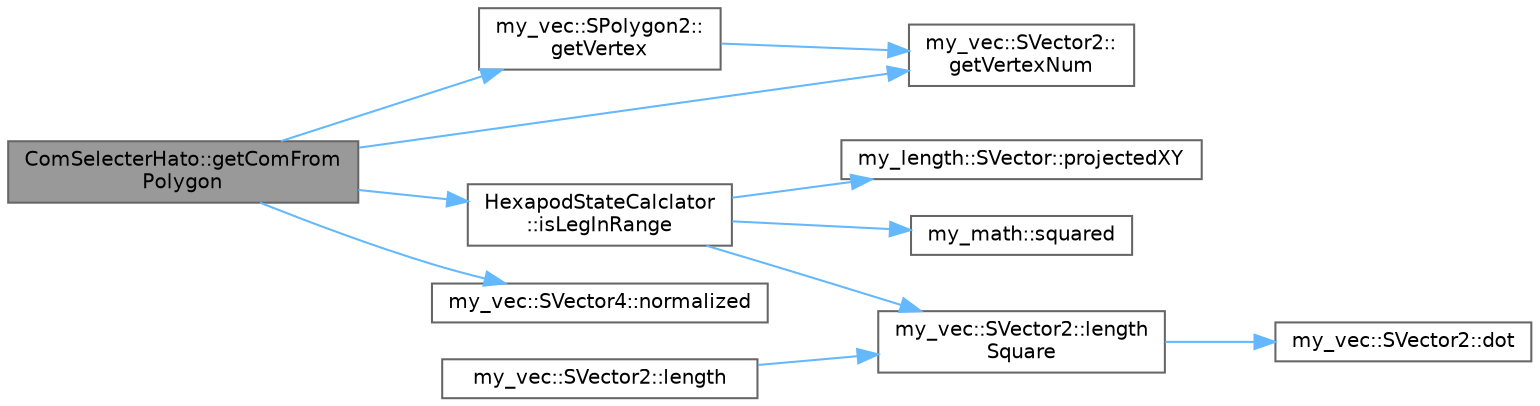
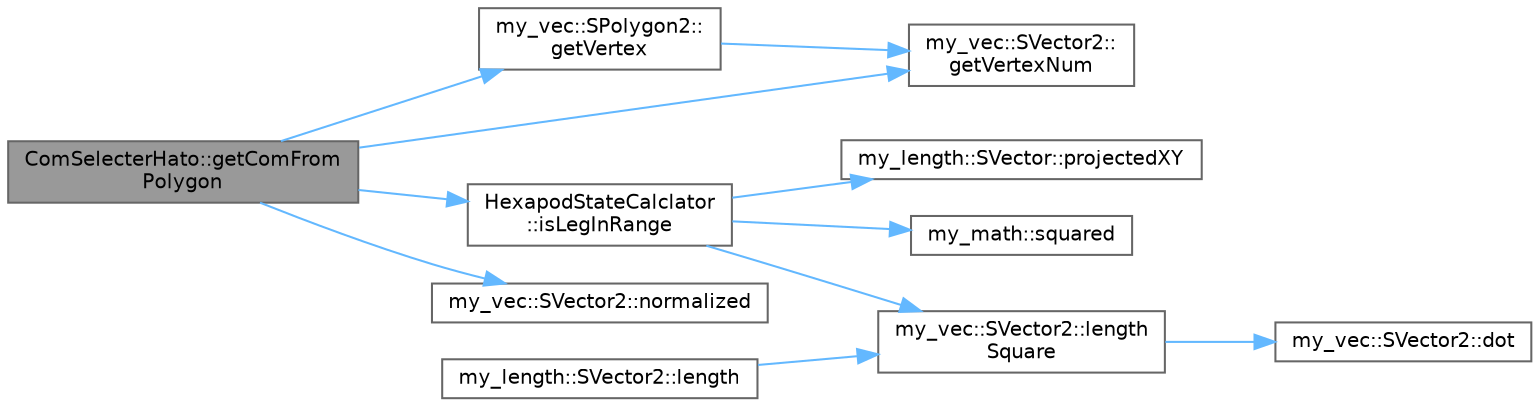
(600, 303) -> (600, 303)
(600, 379) -> (600, 379)
